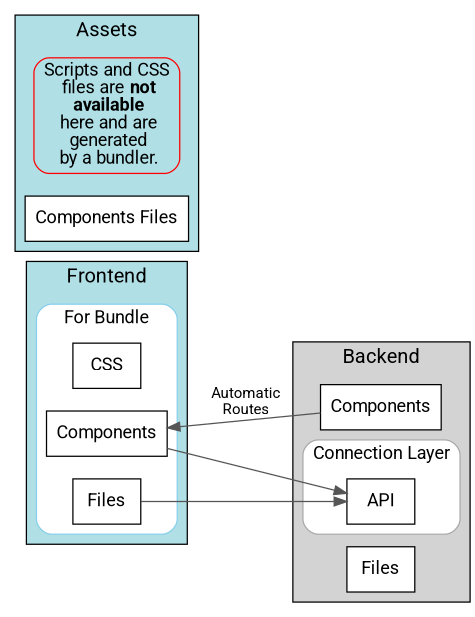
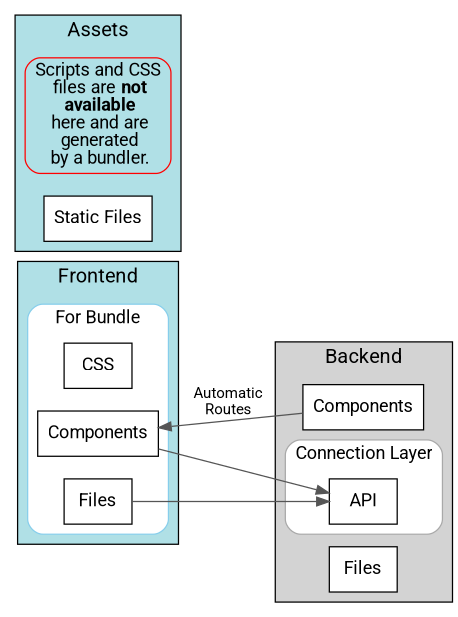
(107, 219) -> (98, 219)
